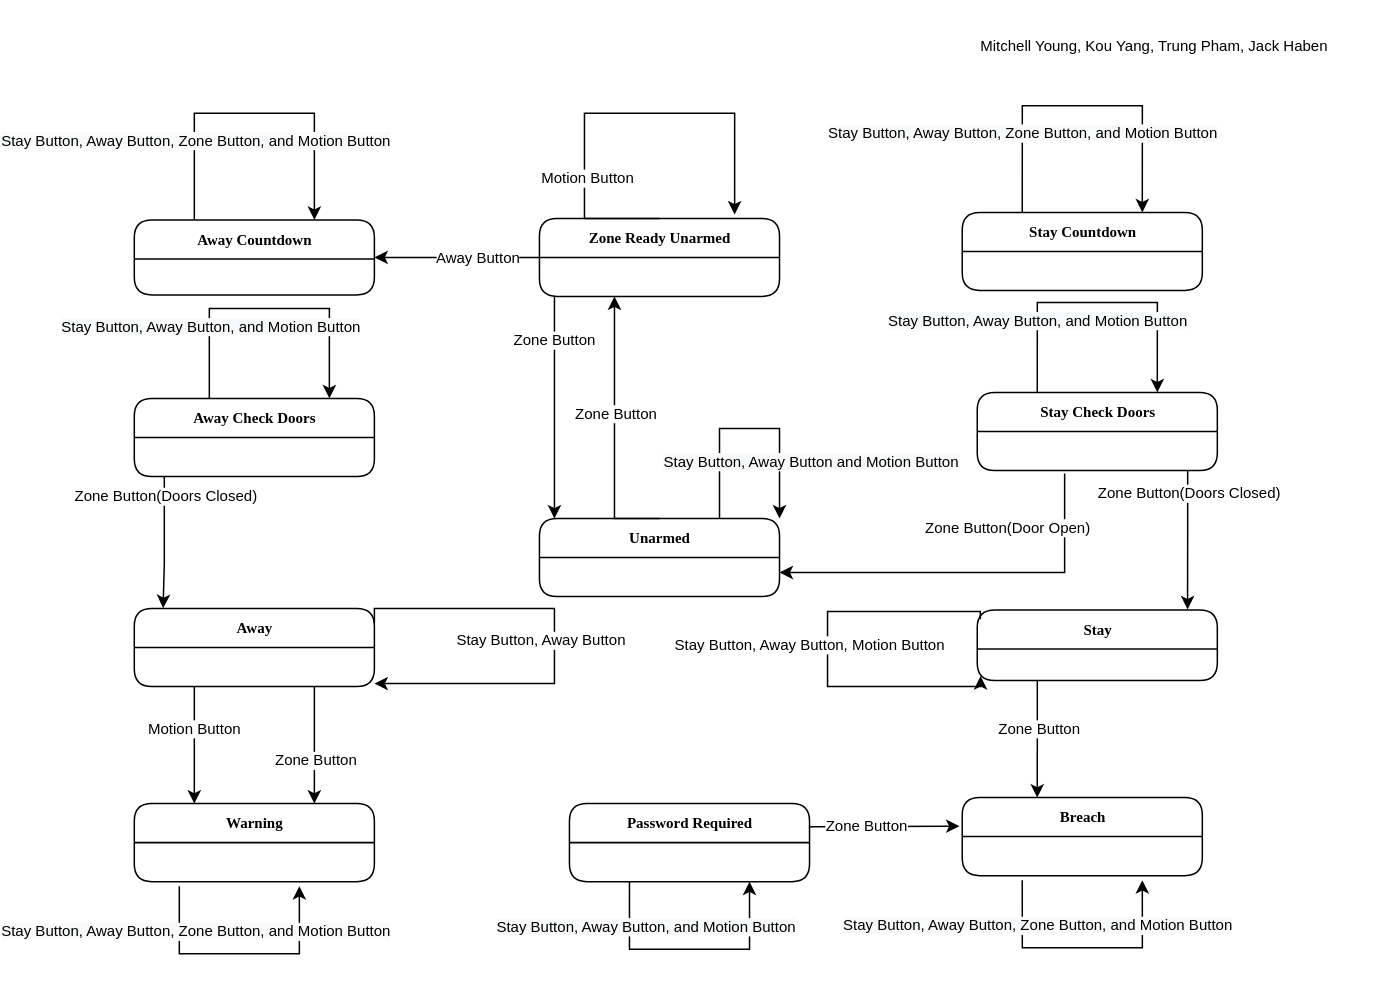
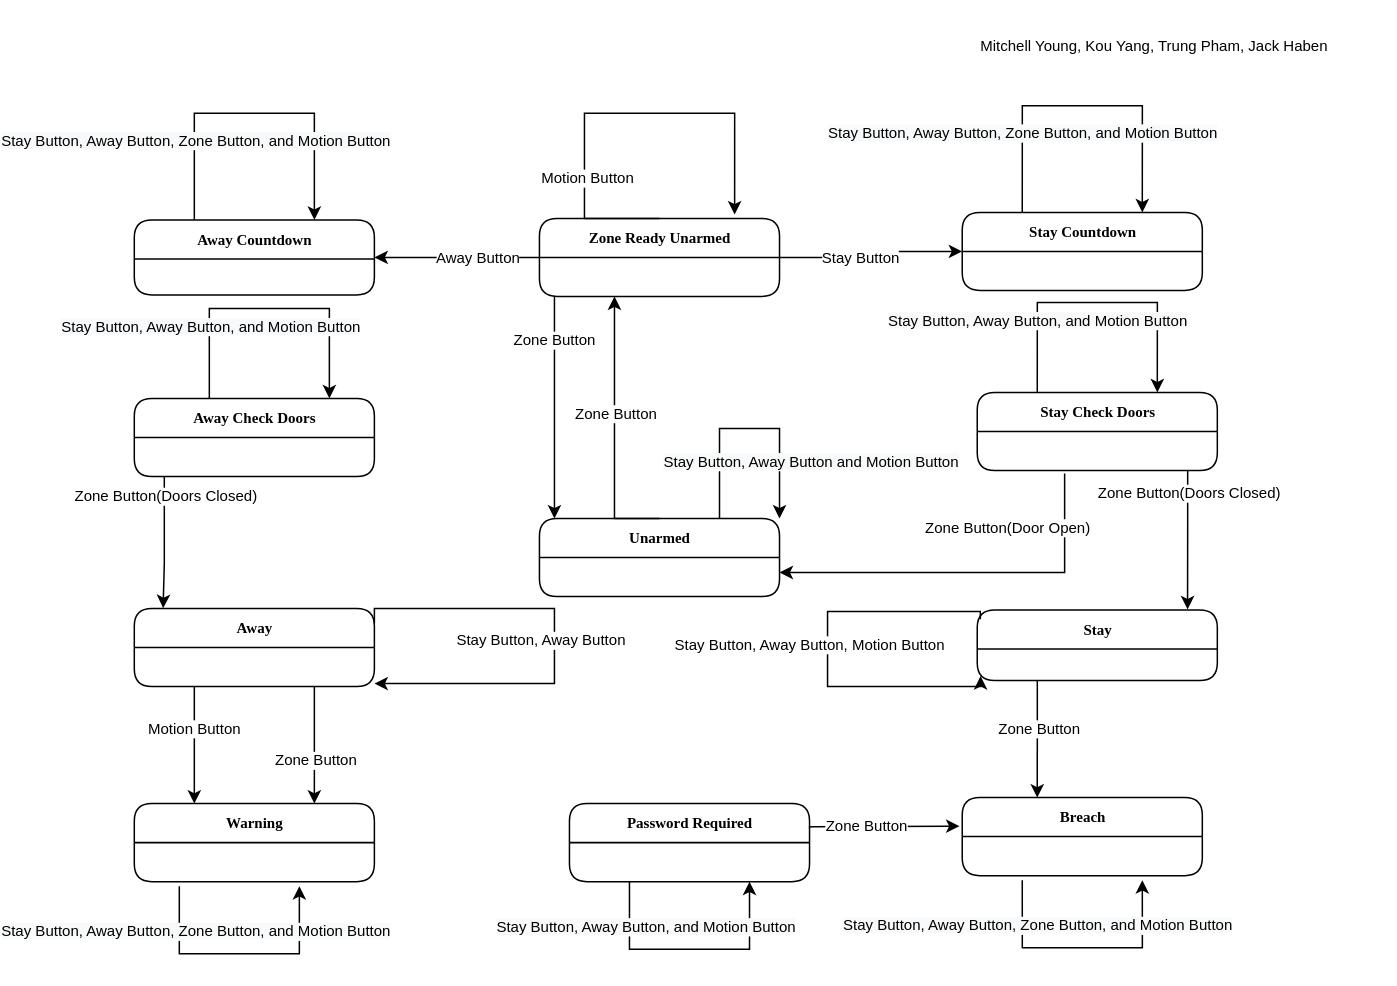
none -> (827, 257)
